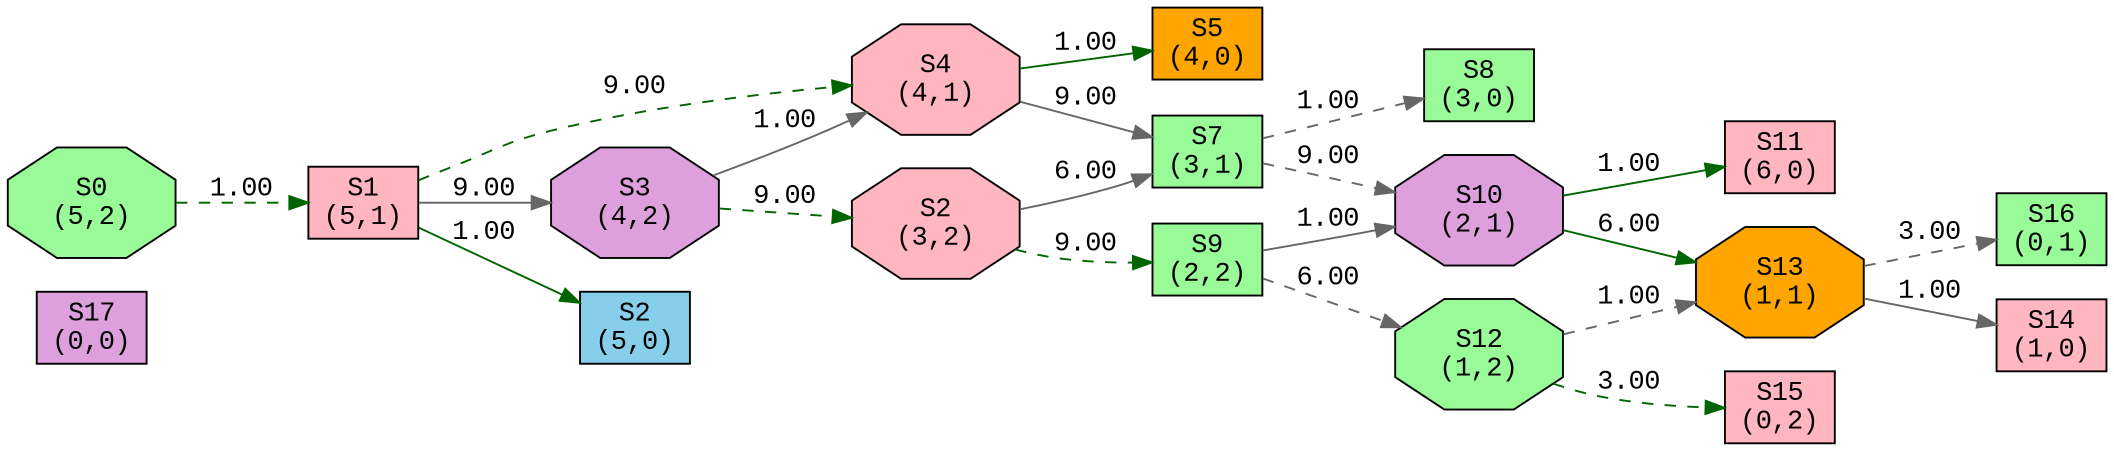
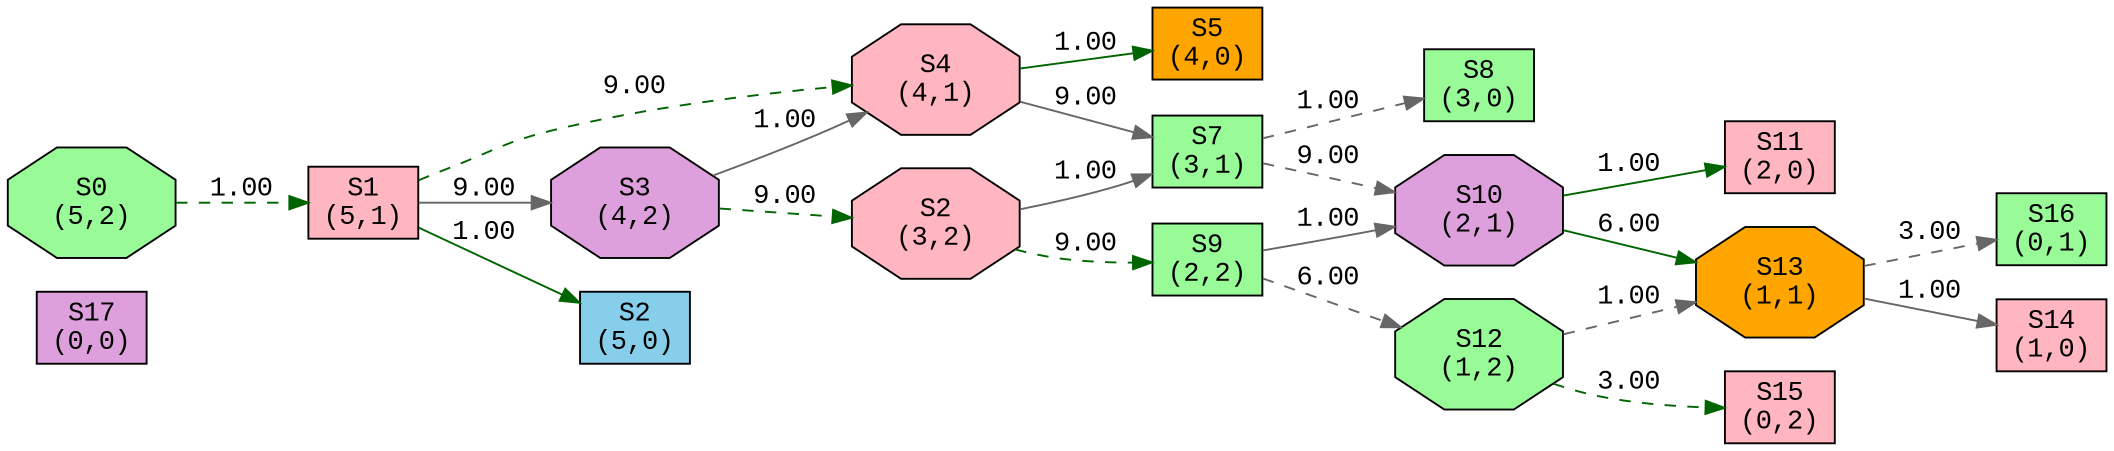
(1780, 157) -> (1780, 157)
(1086, 171) -> (1086, 171)
